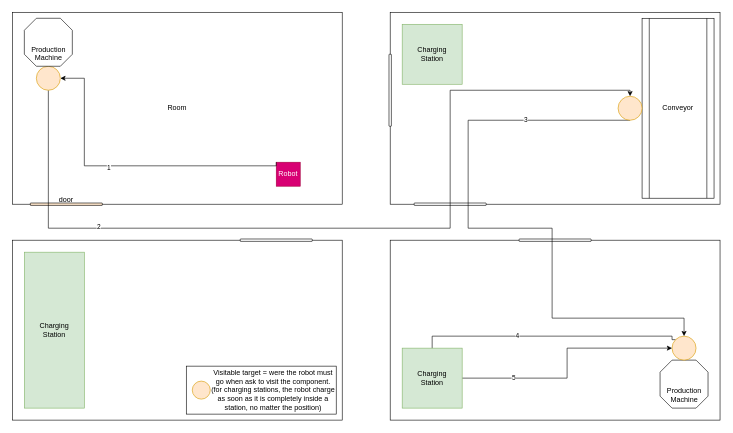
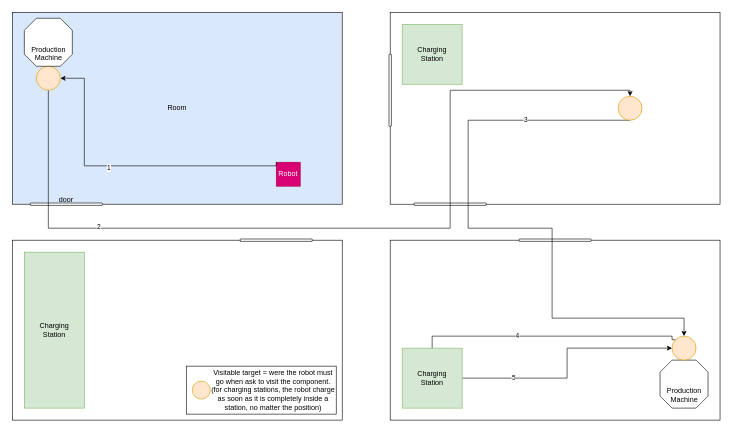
(177, 108) -> (177, 108)
(678, 108) -> none
(66, 204) -> (66, 204)
